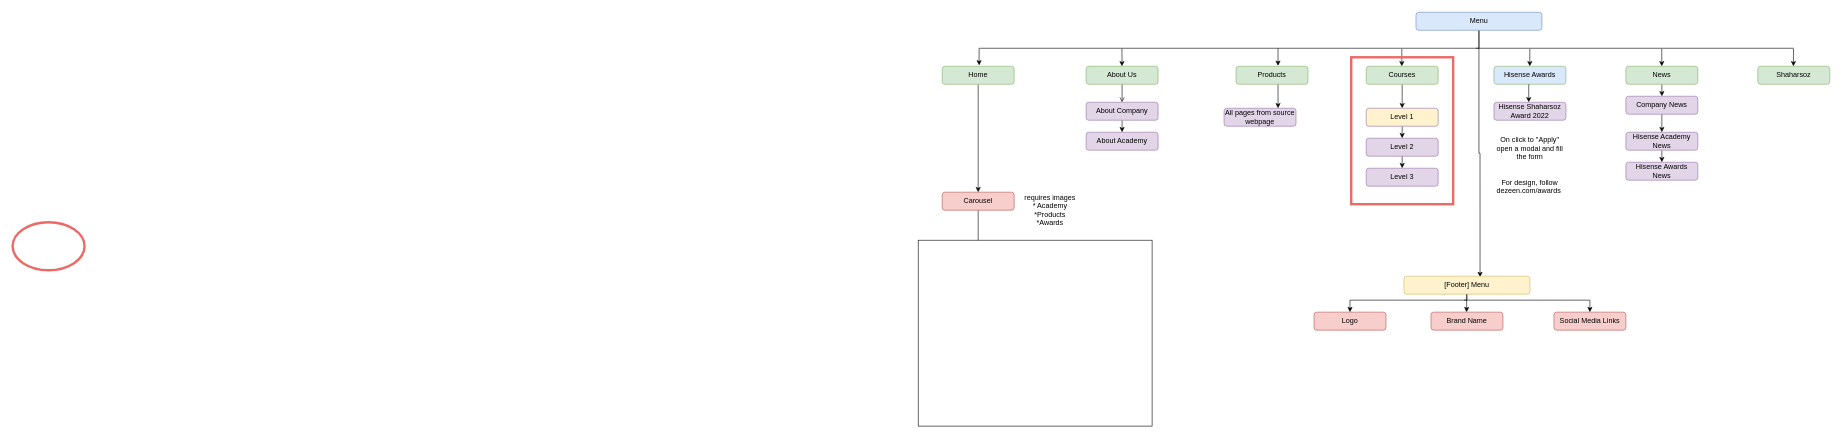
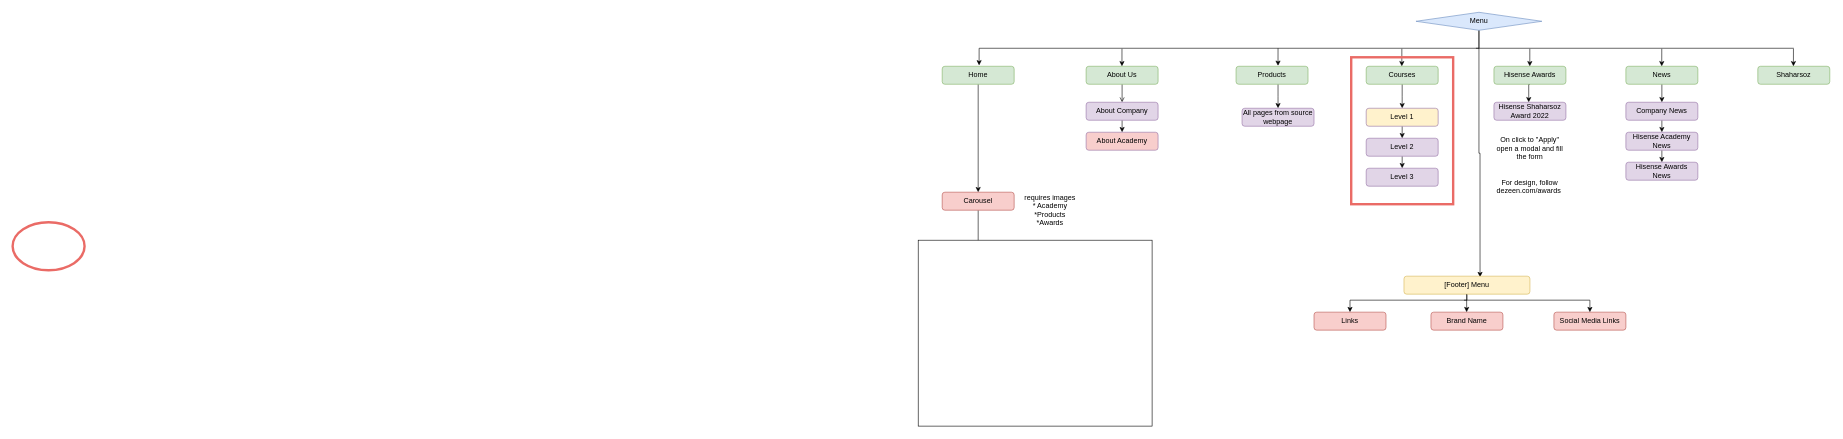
(1479, 21) -> (1479, 21)
(1530, 75) -> (1530, 75)
(1662, 105) -> (1662, 111)
(1260, 117) -> (1278, 117)
(1122, 141) -> (1122, 141)
(1350, 321) -> (1350, 321)
